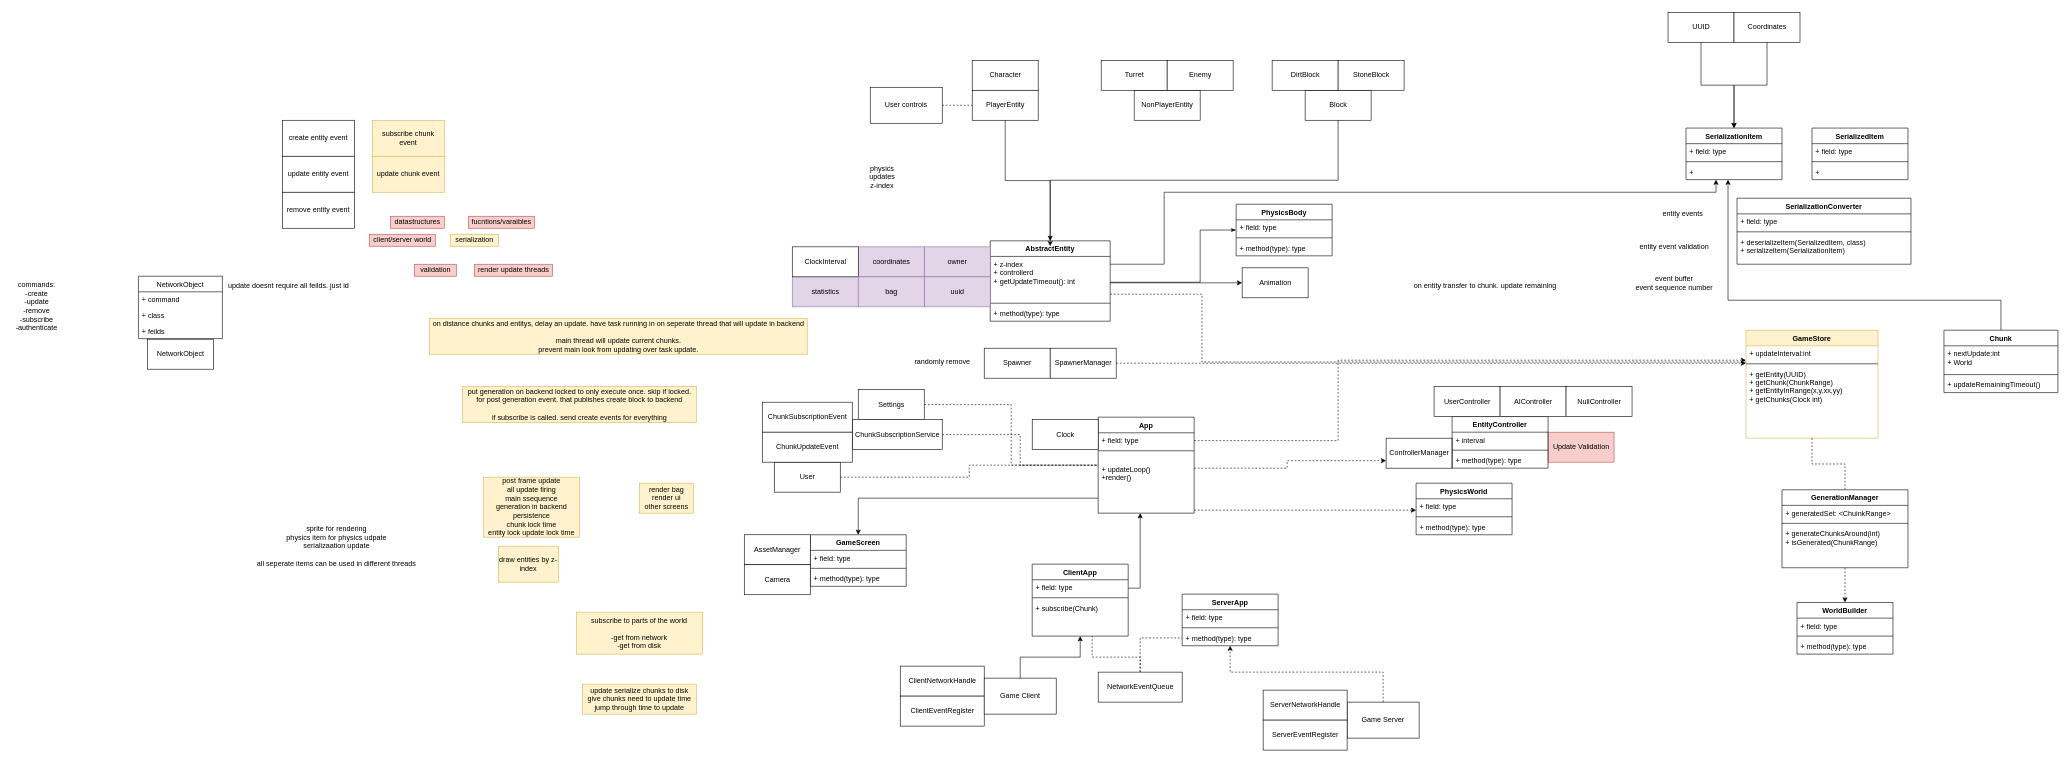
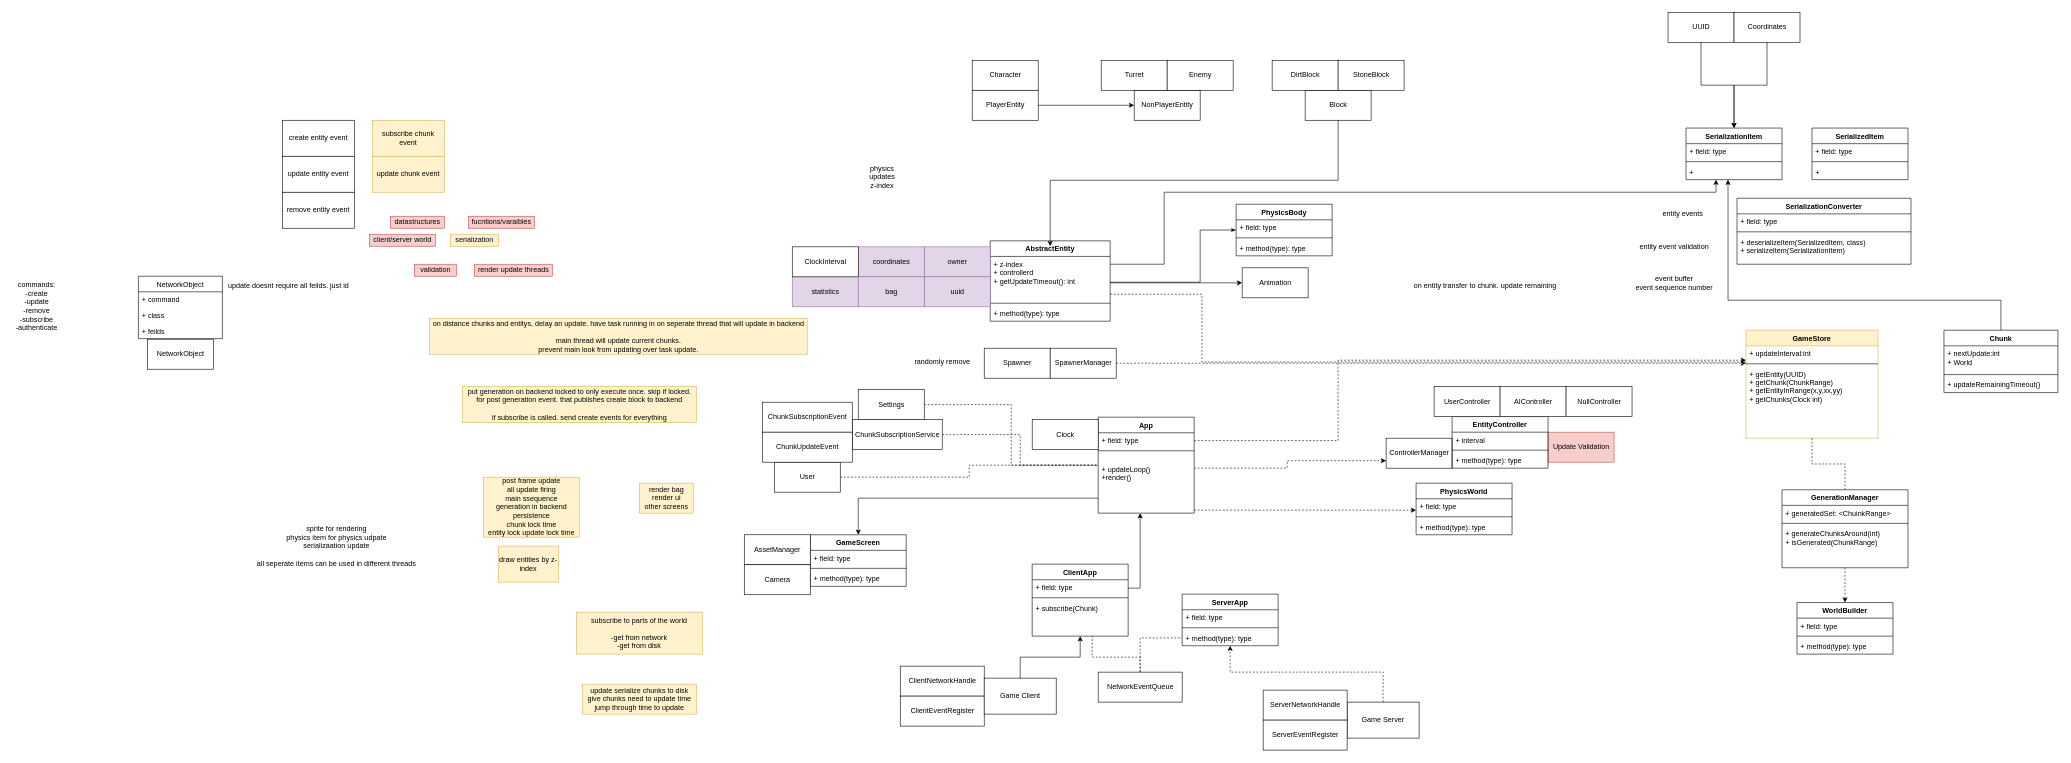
(906, 105) -> none
(957, 105) -> none
(1005, 172) -> (1128, 105)
